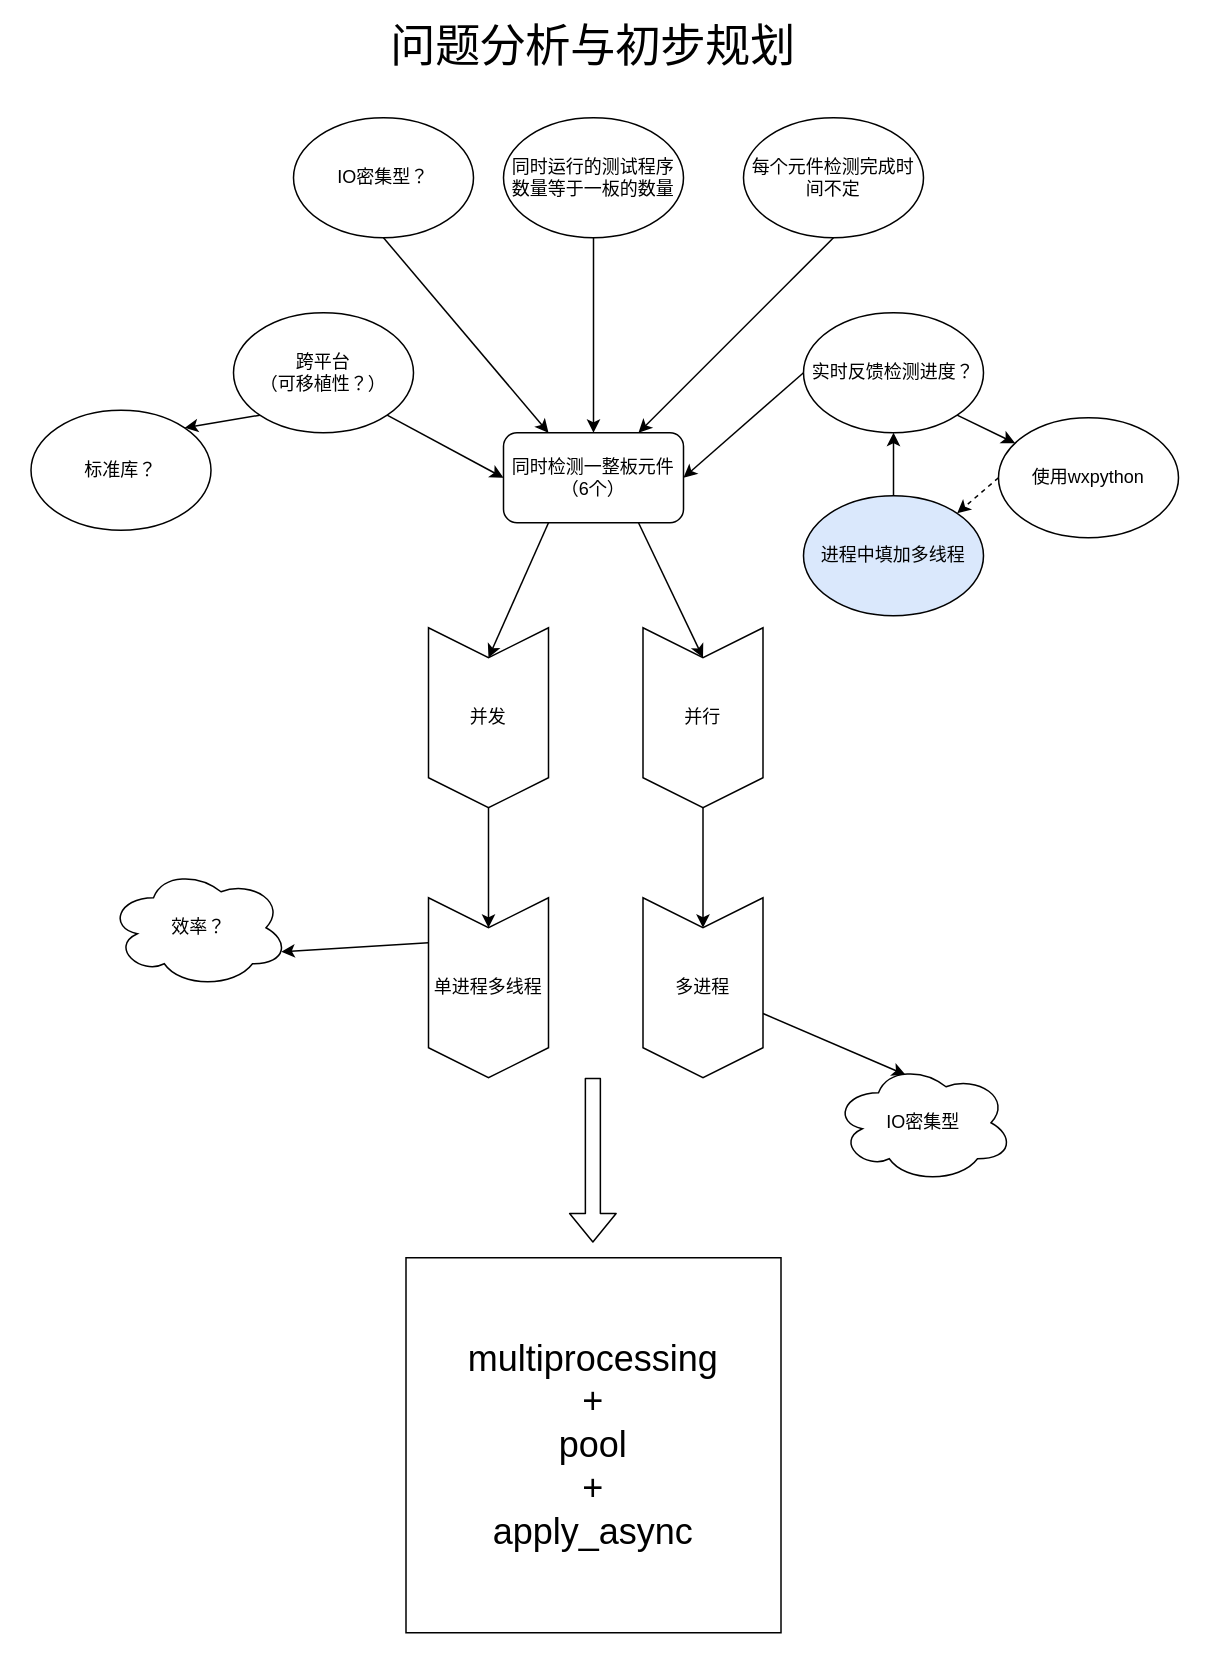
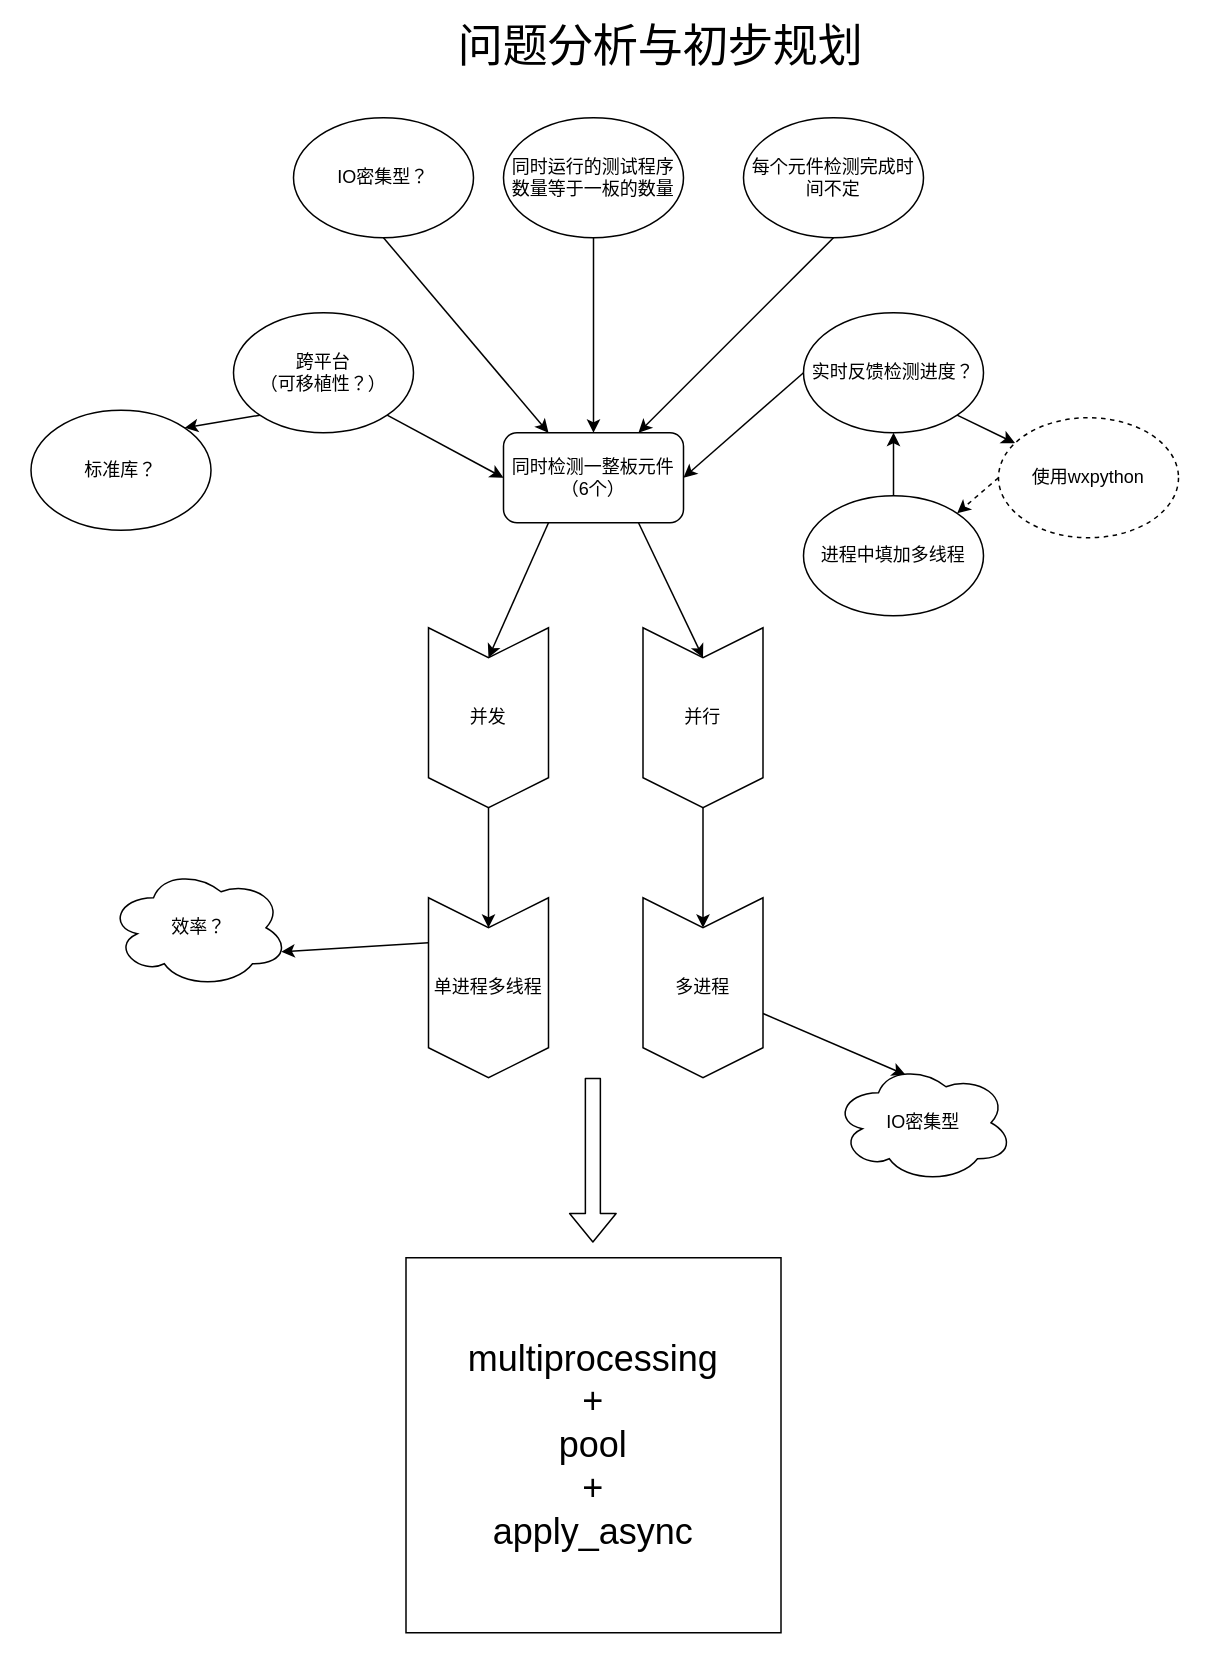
(593, 46) -> (661, 46)
(1088, 478) -> (1088, 478)
(893, 556) -> (893, 556)
